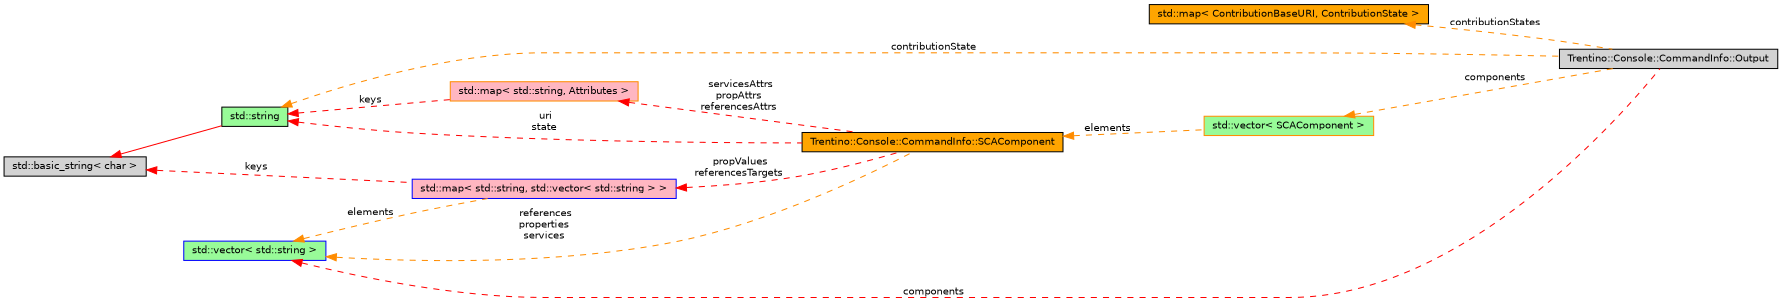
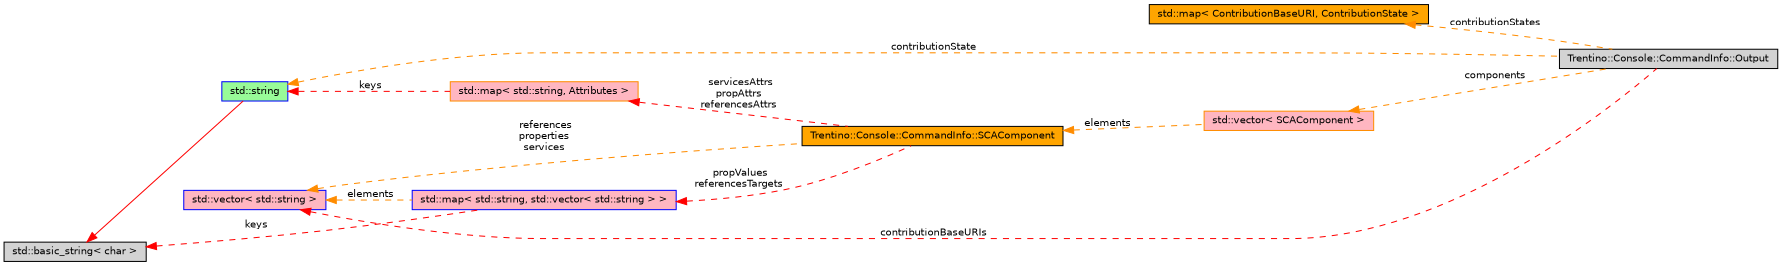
(255, 117) -> (255, 91)
(1289, 126) -> (1289, 121)
(550, 139) -> none
(255, 251) -> (255, 200)
(933, 292) -> (933, 233)
